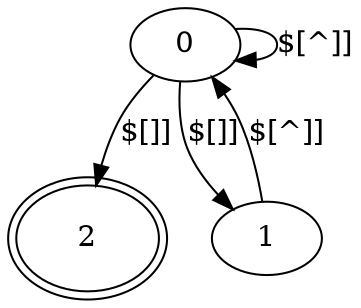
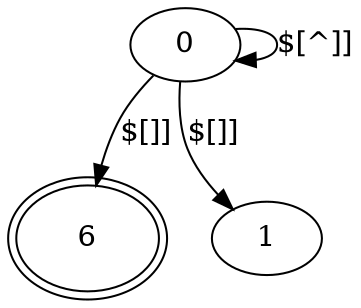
(249, 146) -> none
(88, 238) -> (88, 238)
